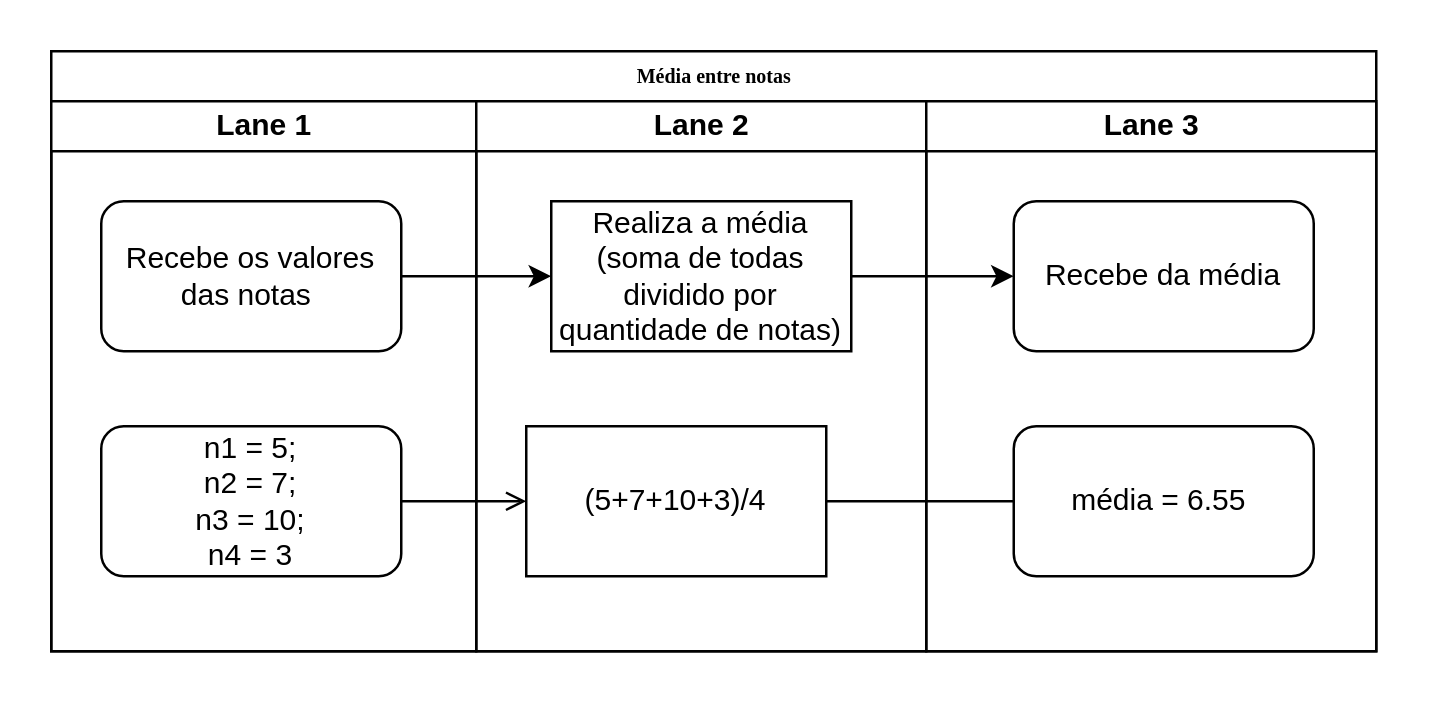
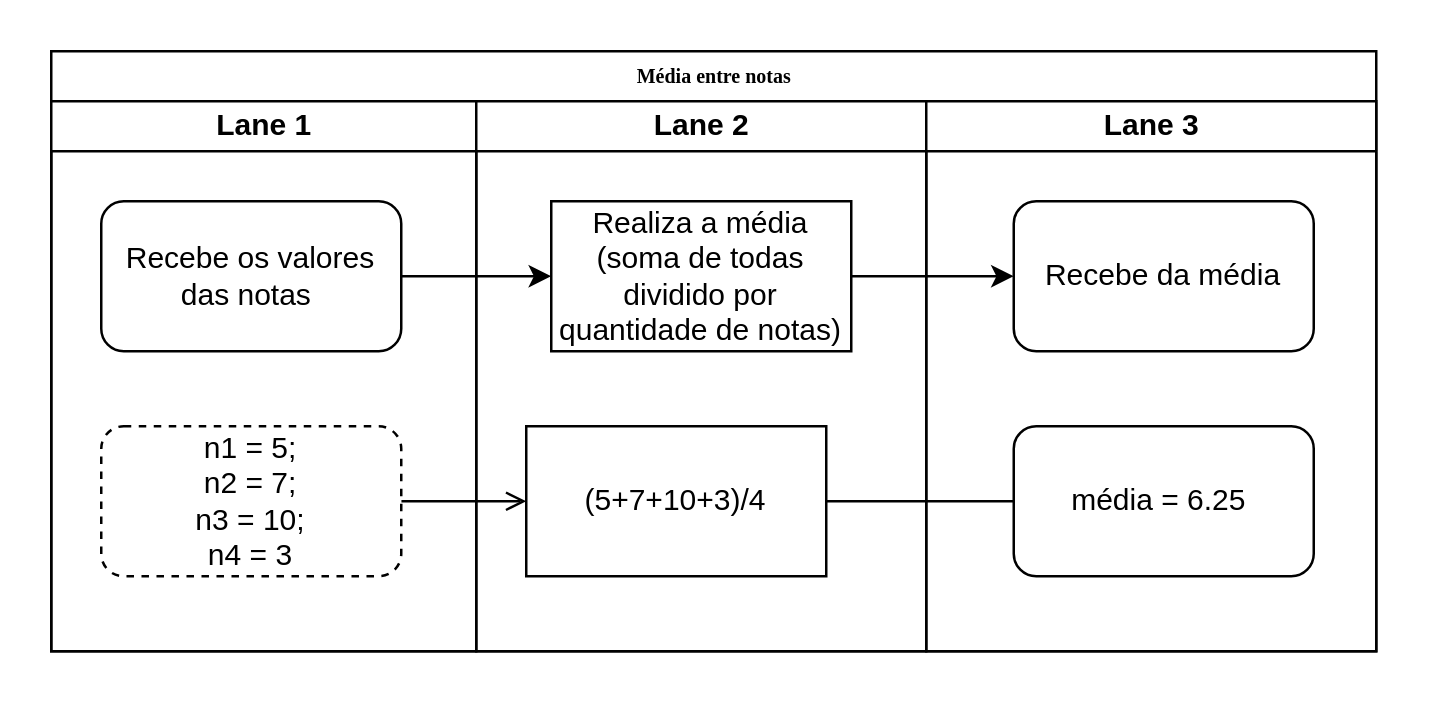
(251, 501) -> (251, 501)
(1164, 501) -> (1164, 501)
